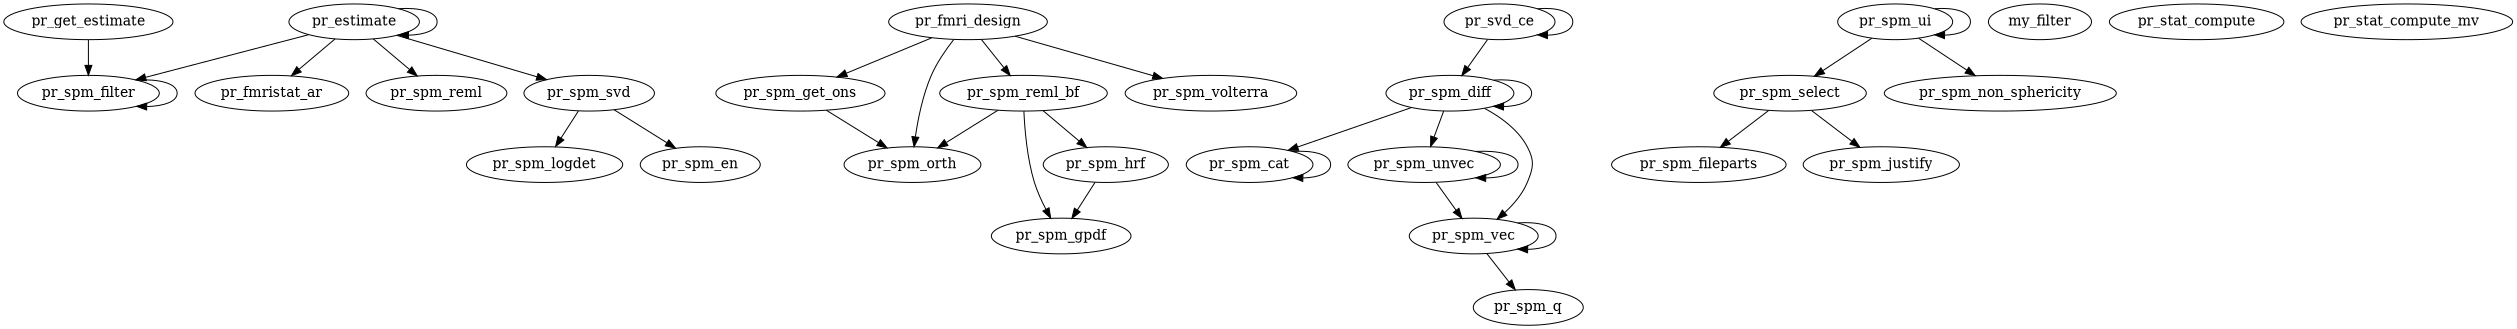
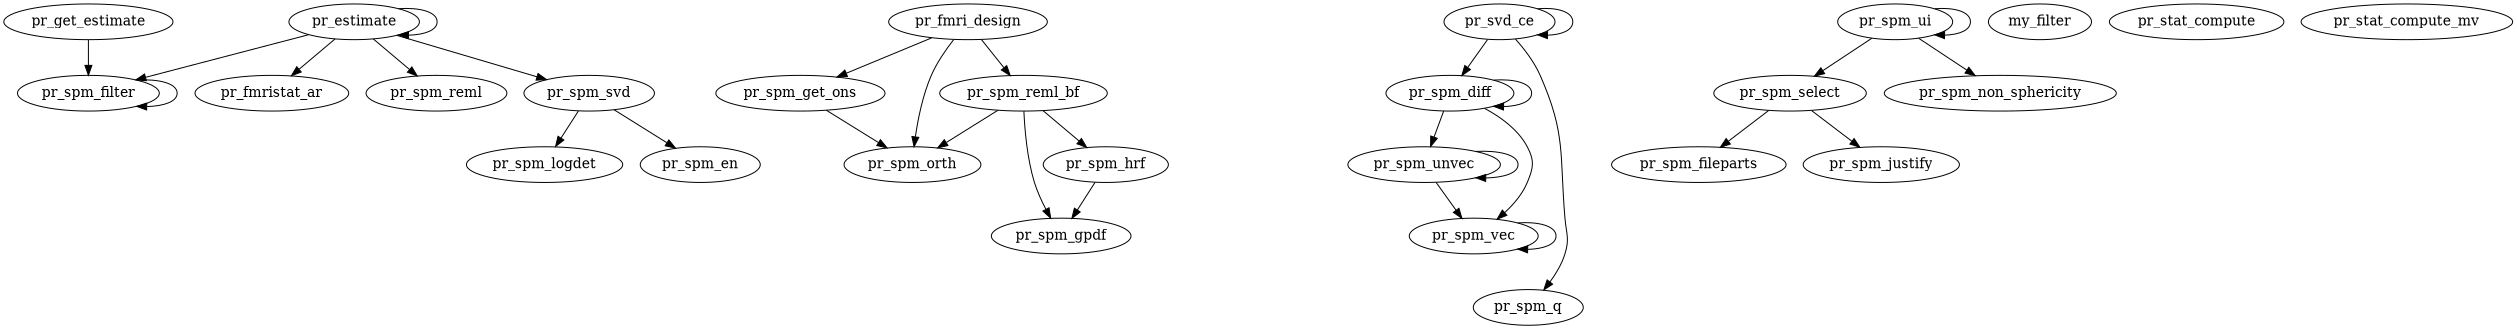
(1211, 93) -> none
(1250, 165) -> none
(1498, 268) -> (1561, 157)
